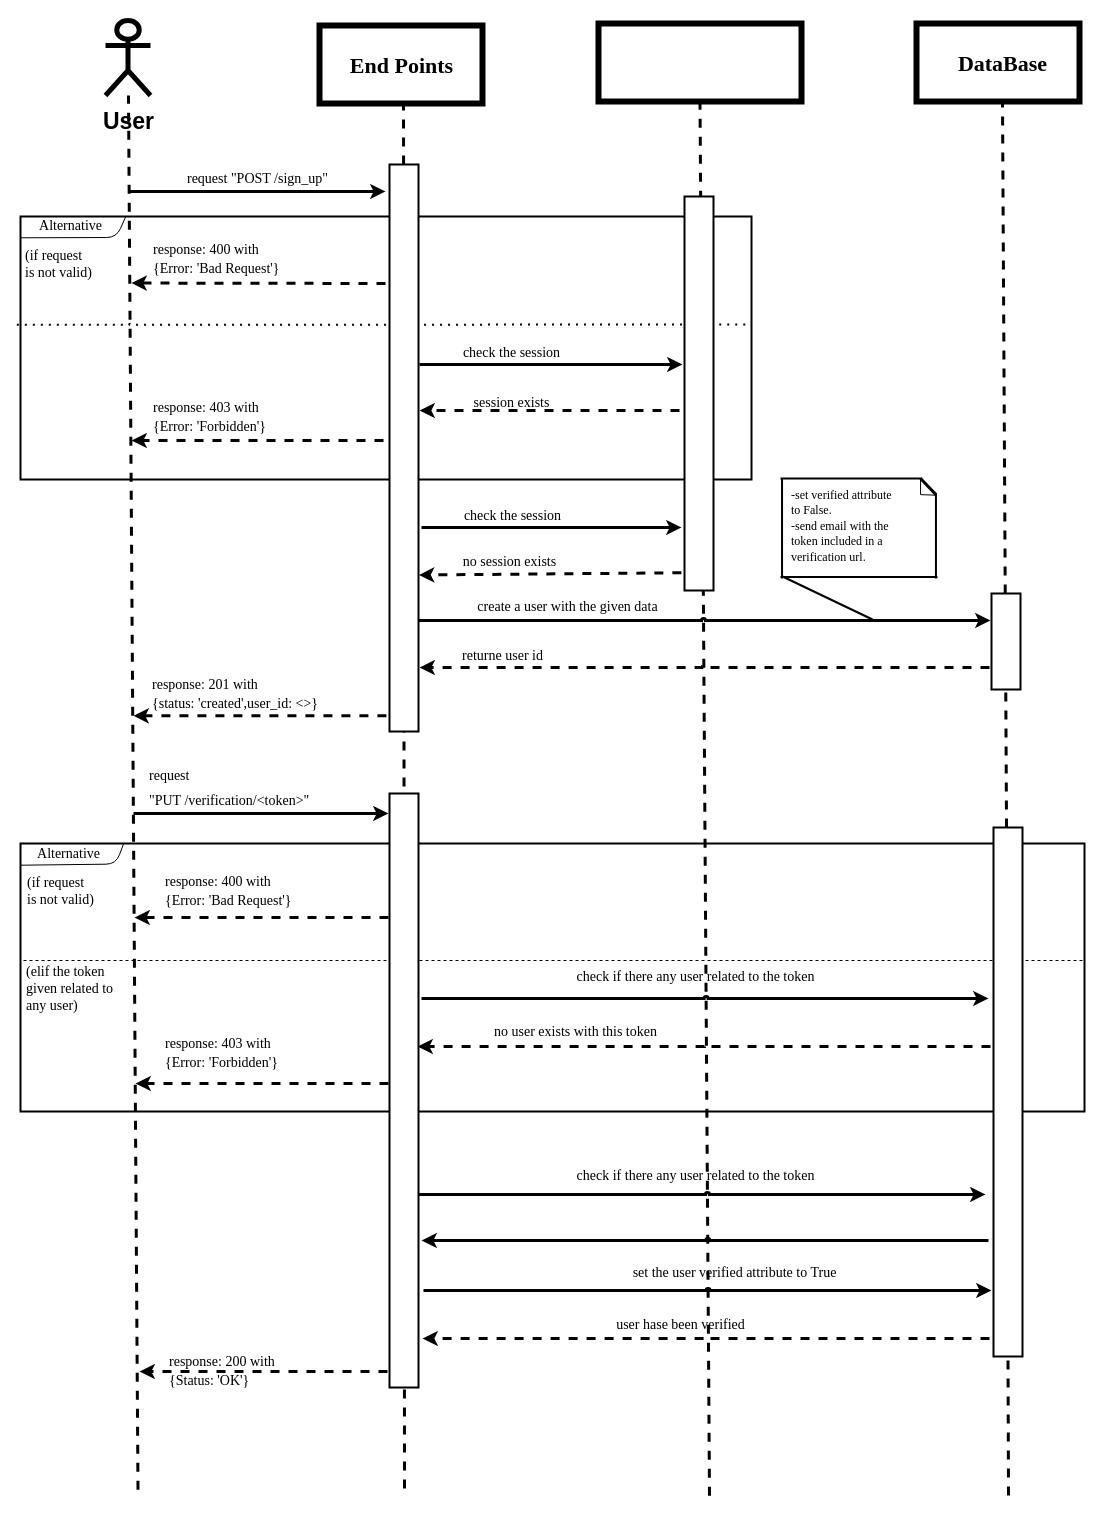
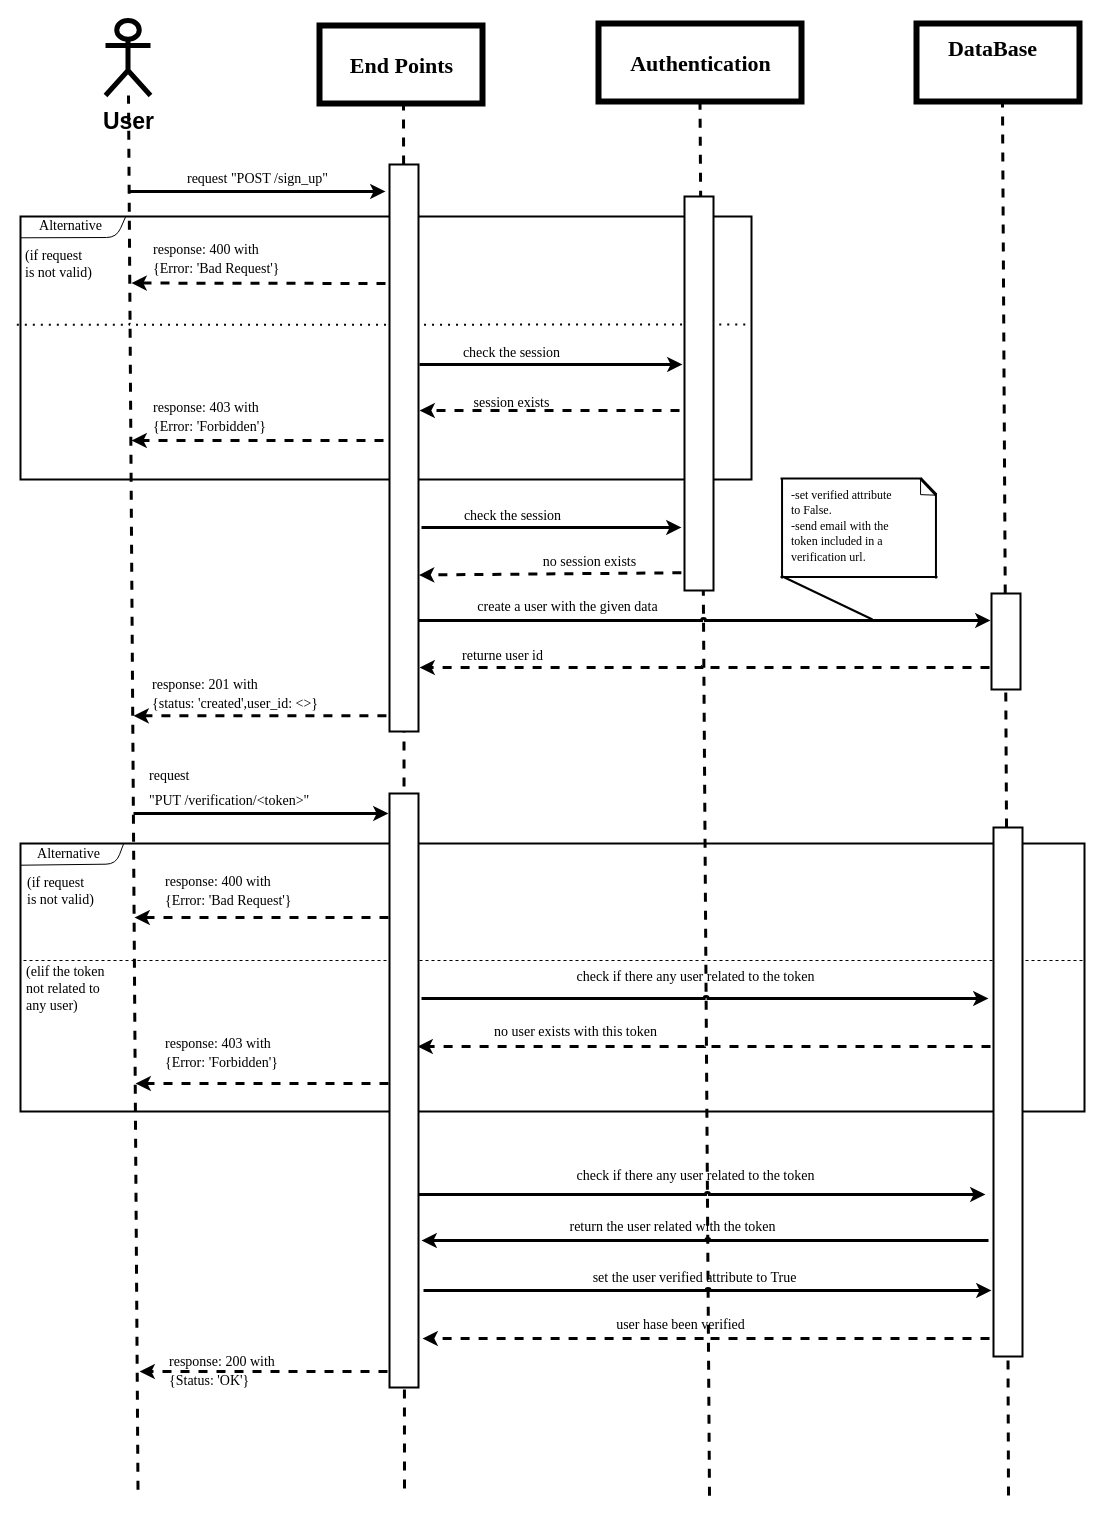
none -> (700, 63)
(1002, 63) -> (992, 48)
(510, 560) -> (590, 560)
(82, 990) -> (78, 990)
none -> (672, 1224)
(734, 1270) -> (694, 1275)
